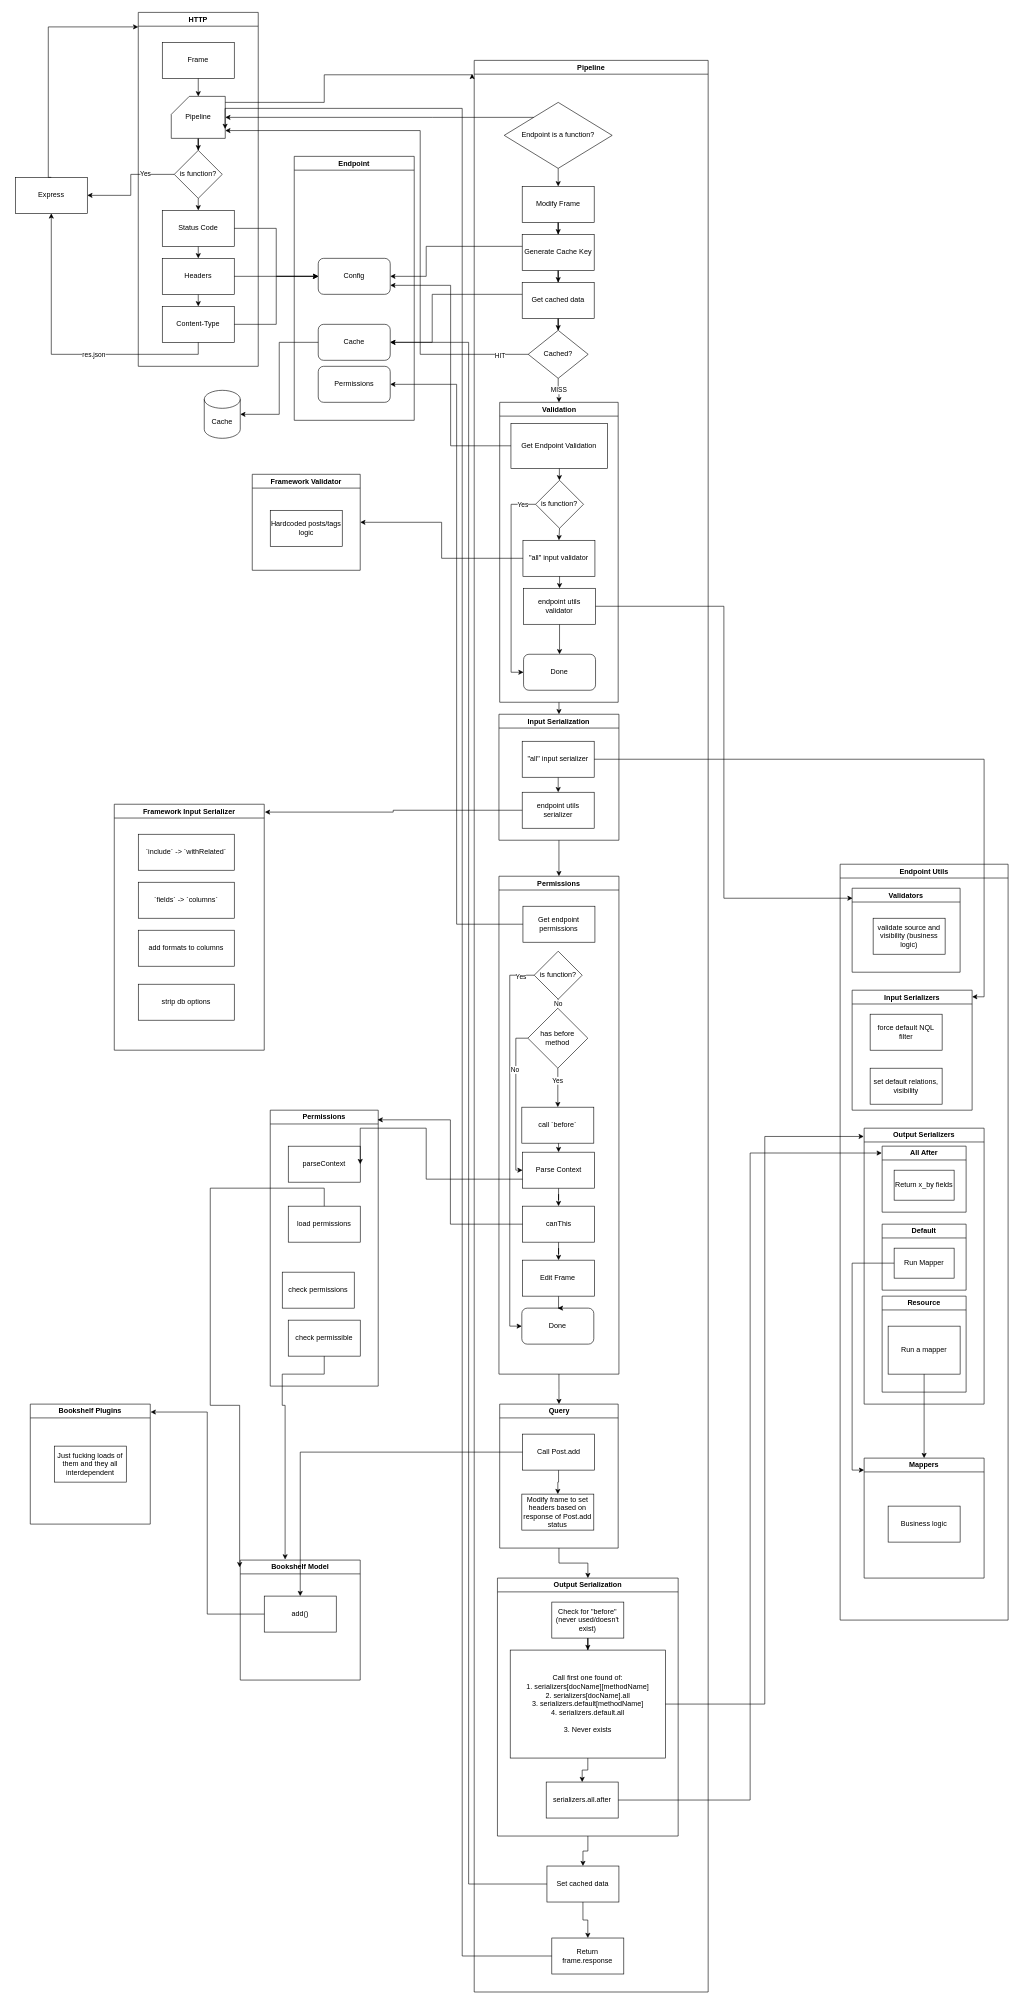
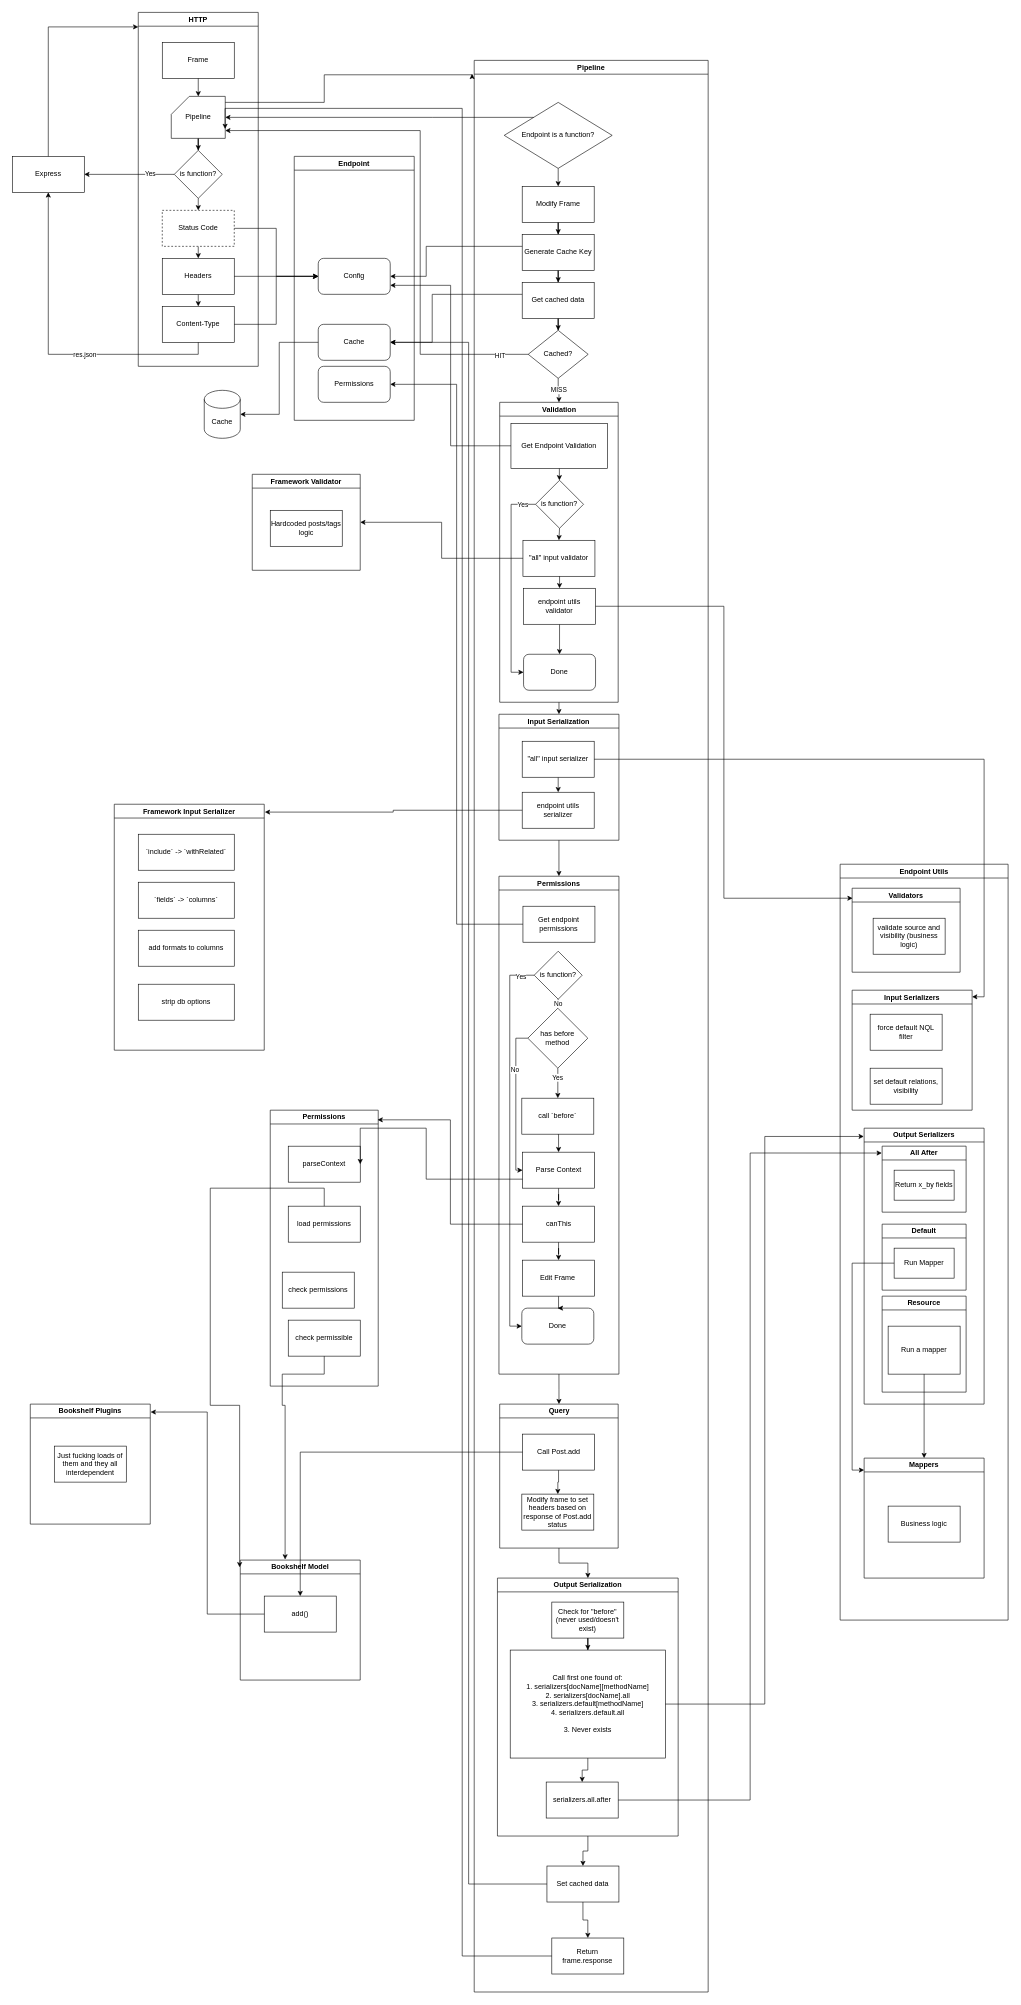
(51, 195) -> (48, 174)
(198, 228) -> (198, 228)
(558, 1125) -> (558, 1116)
